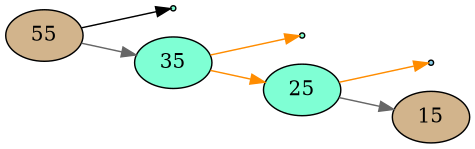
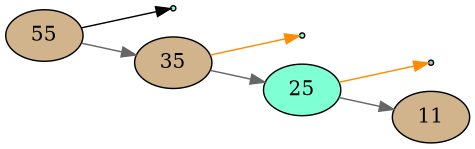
(173, 63) -> (173, 63)
(231, 75) -> (231, 75)
(431, 117) -> (431, 117)
